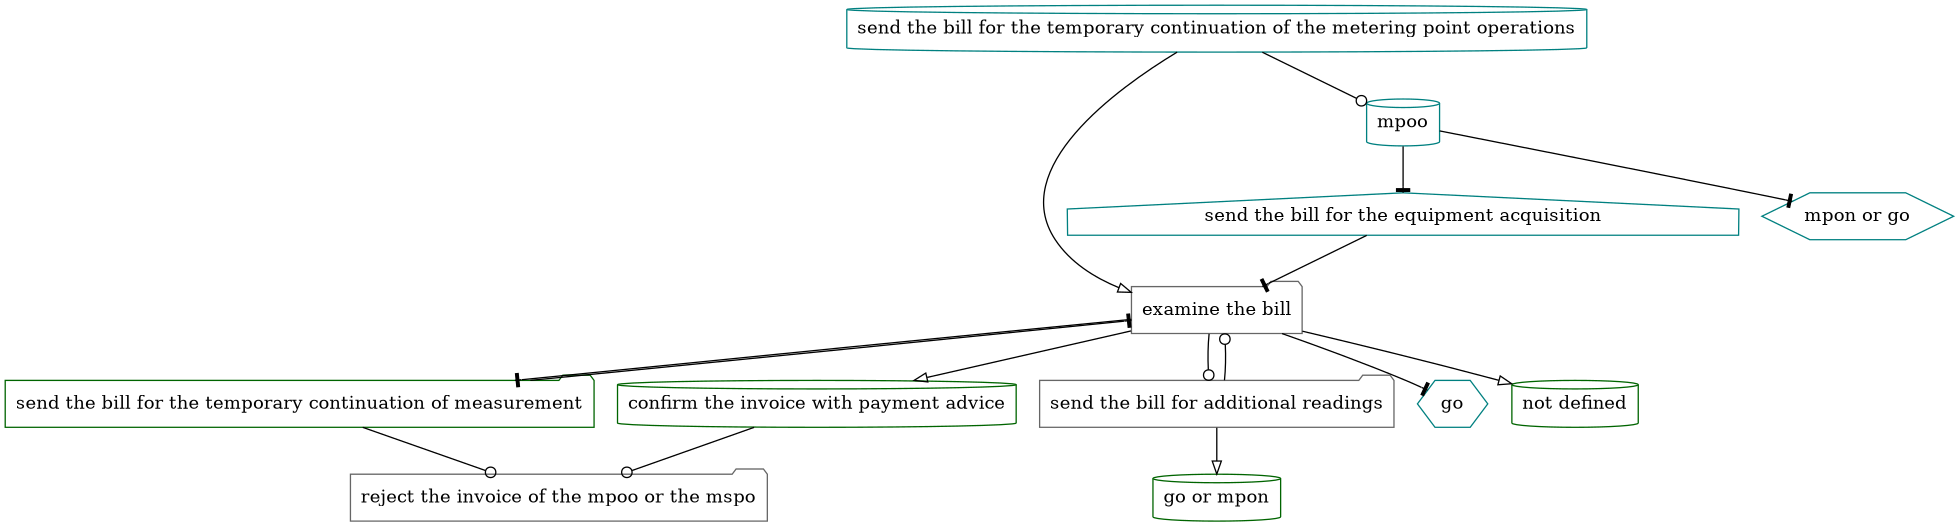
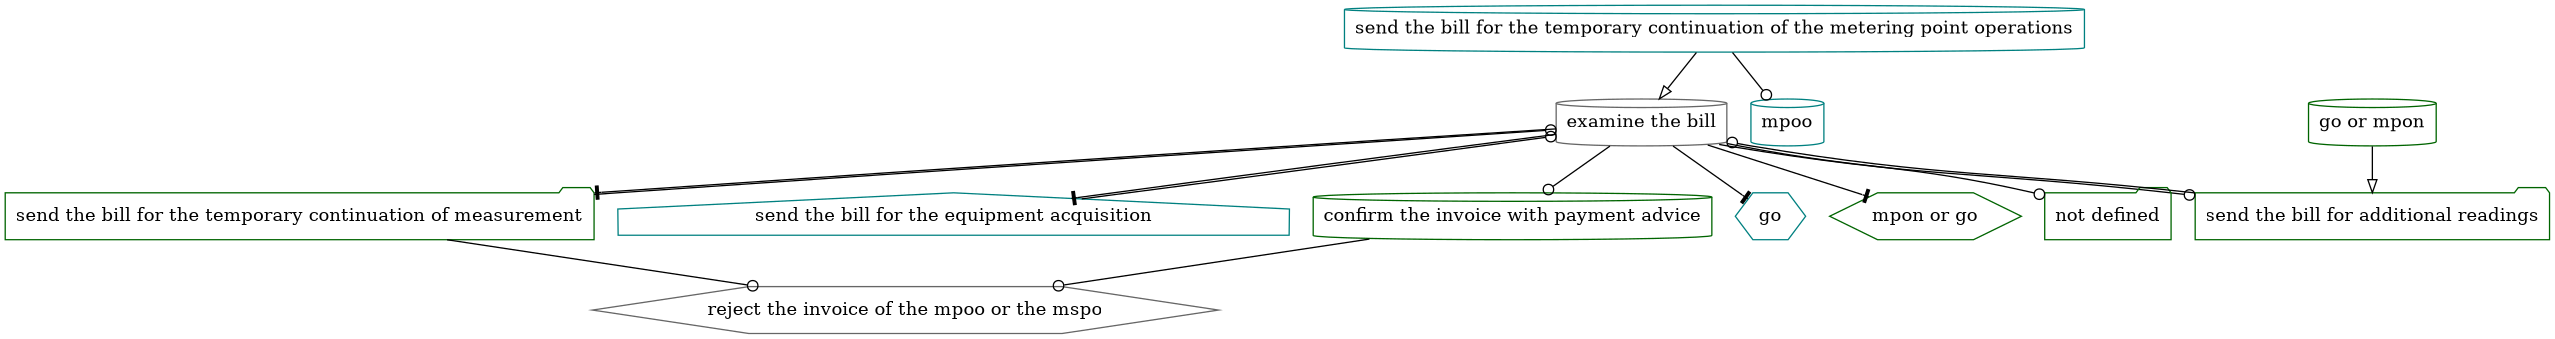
(1613, 165) -> (1785, 170)
(1403, 166) -> (1317, 166)
(1858, 216) -> (1926, 216)
(1318, 259) -> (1314, 168)
(1217, 310) -> (1642, 122)
(828, 351) -> (1070, 162)
(1029, 354) -> (1581, 166)
(1401, 355) -> (1881, 167)
(1217, 404) -> (2372, 216)
(1575, 404) -> (2108, 216)
(1217, 444) -> (2372, 163)
(559, 498) -> (905, 310)
